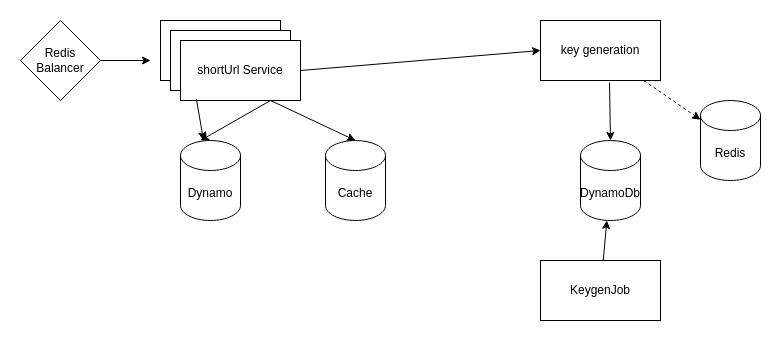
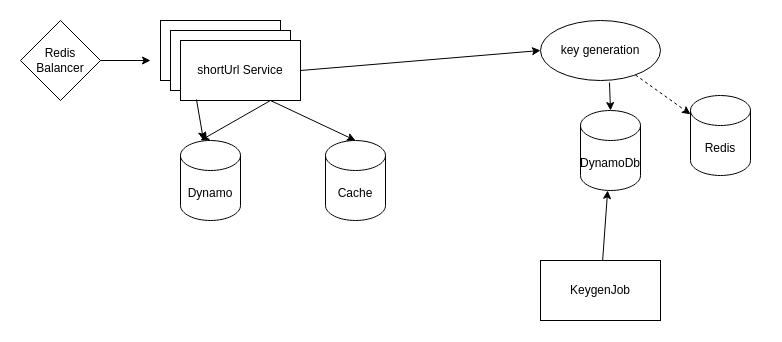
(601, 51) -> (601, 51)
(731, 141) -> (721, 136)
(611, 181) -> (611, 151)
